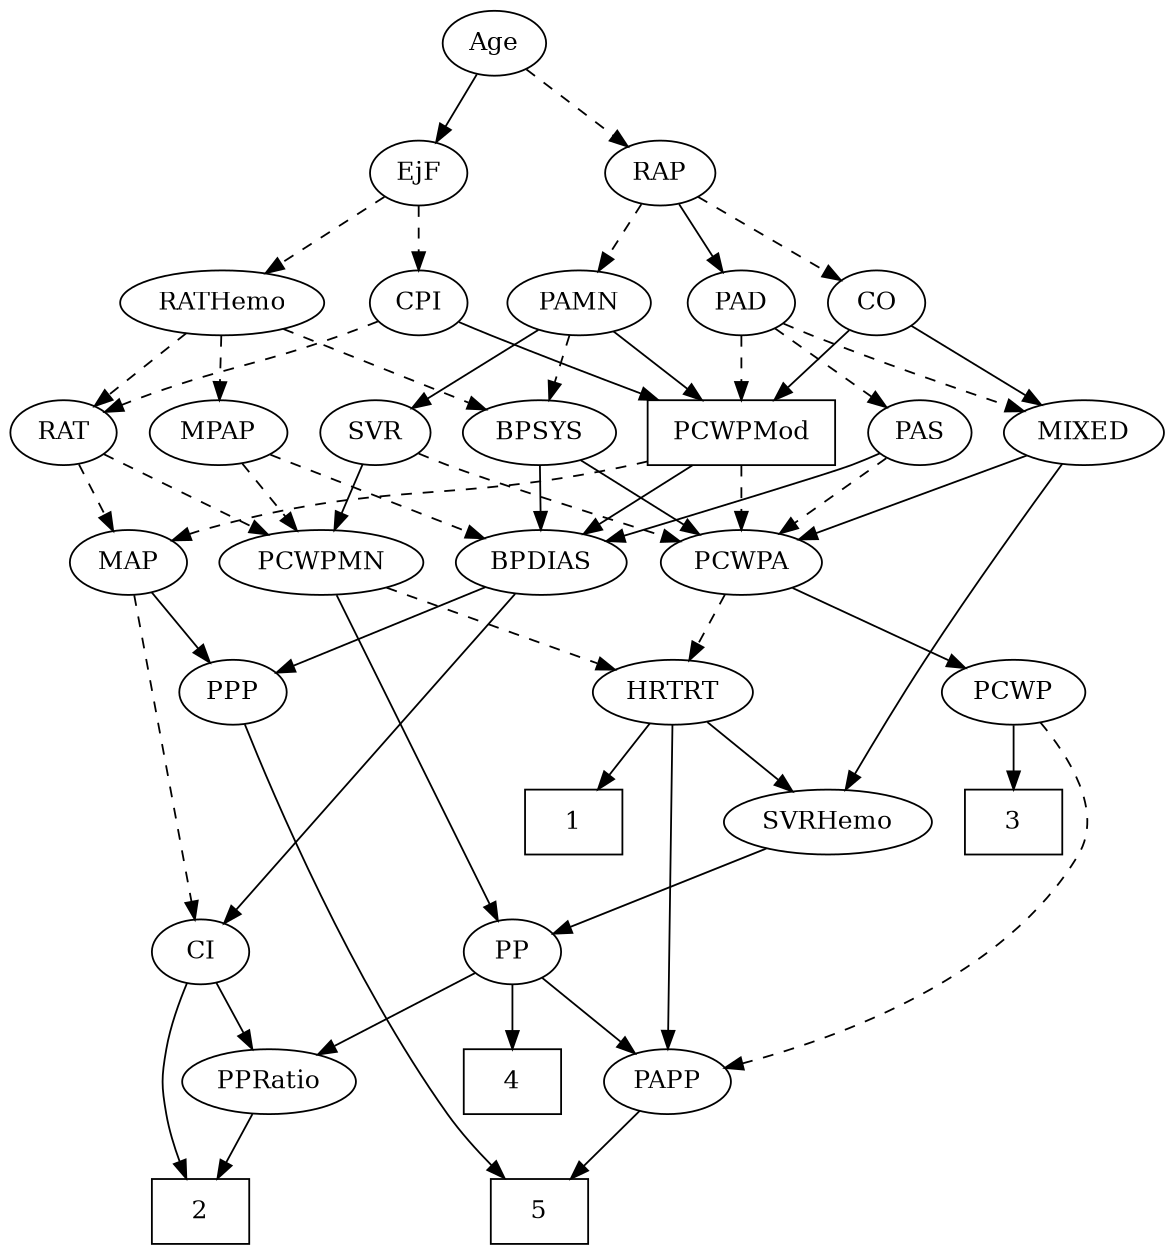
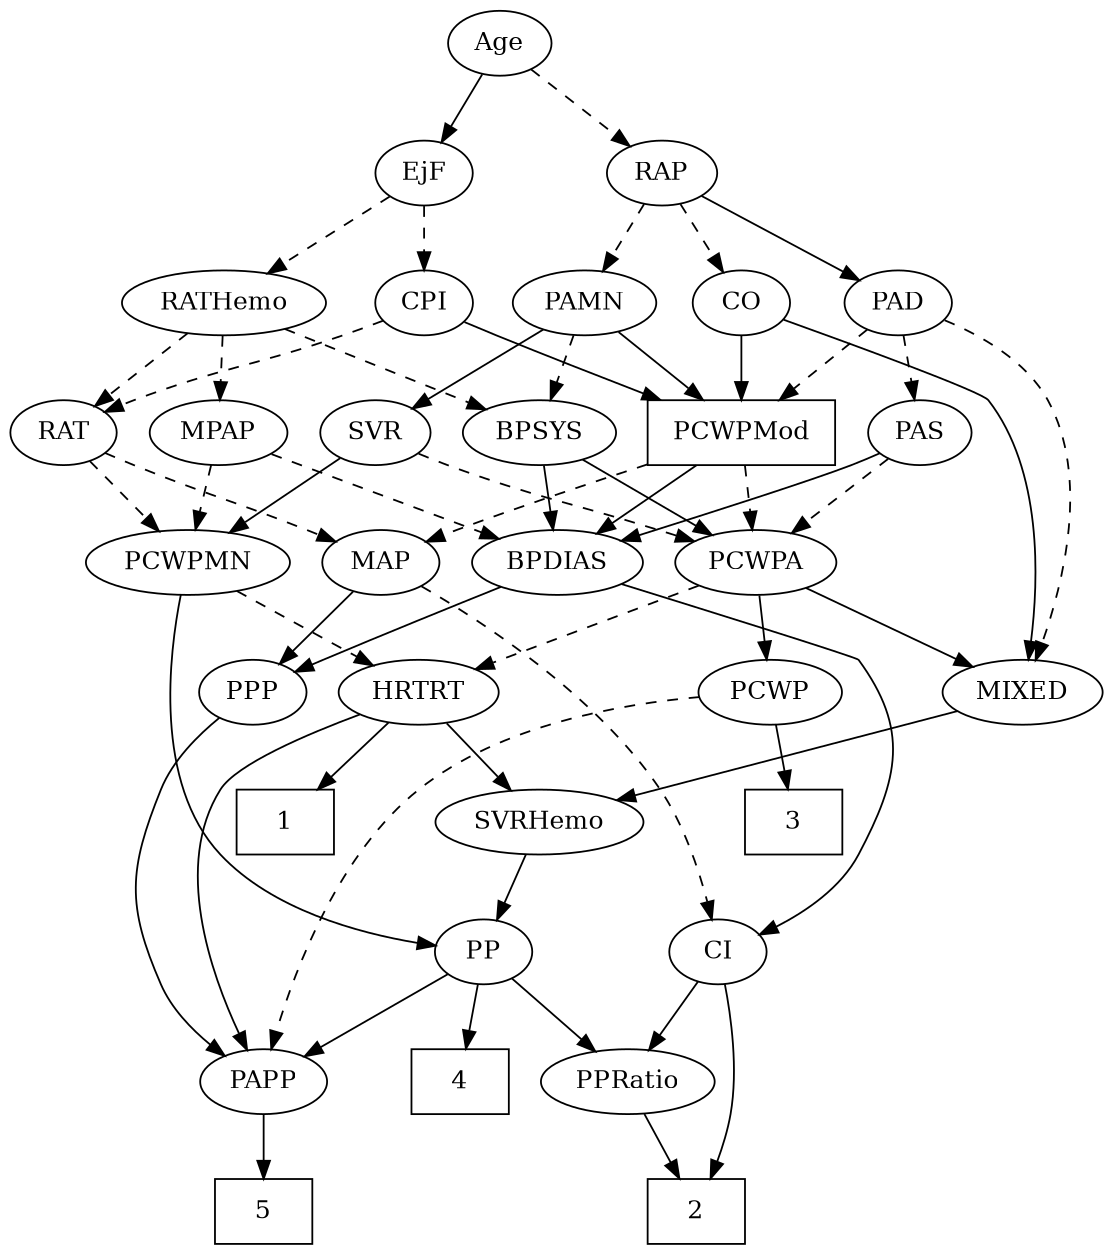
(921, 494) -> (881, 624)
(351, 955) -> (136, 880)
